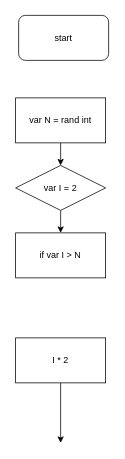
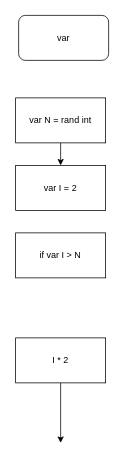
(63, 38) -> (63, 38)
(60, 188) -> (60, 188)
(60, 219) -> none
